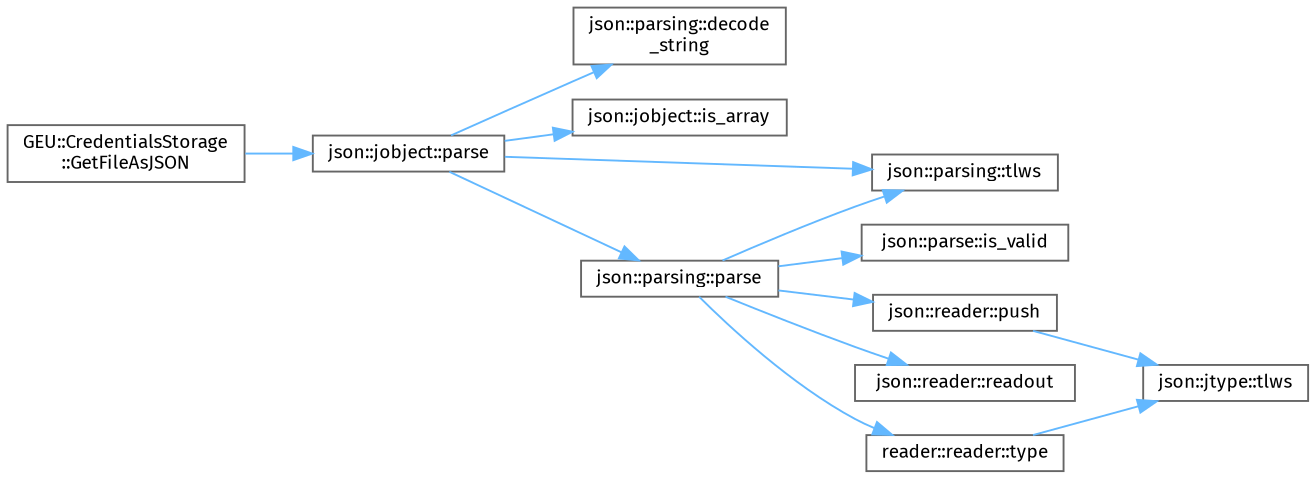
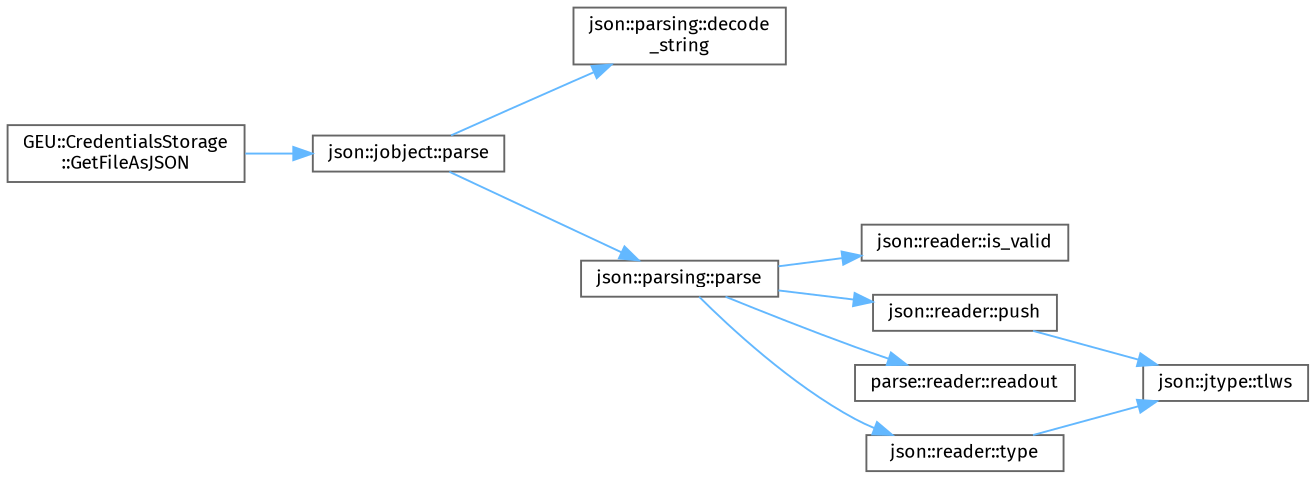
(680, 118) -> none
(965, 173) -> none
(965, 243) -> (965, 243)
(965, 383) -> (965, 383)
(965, 453) -> (965, 453)
